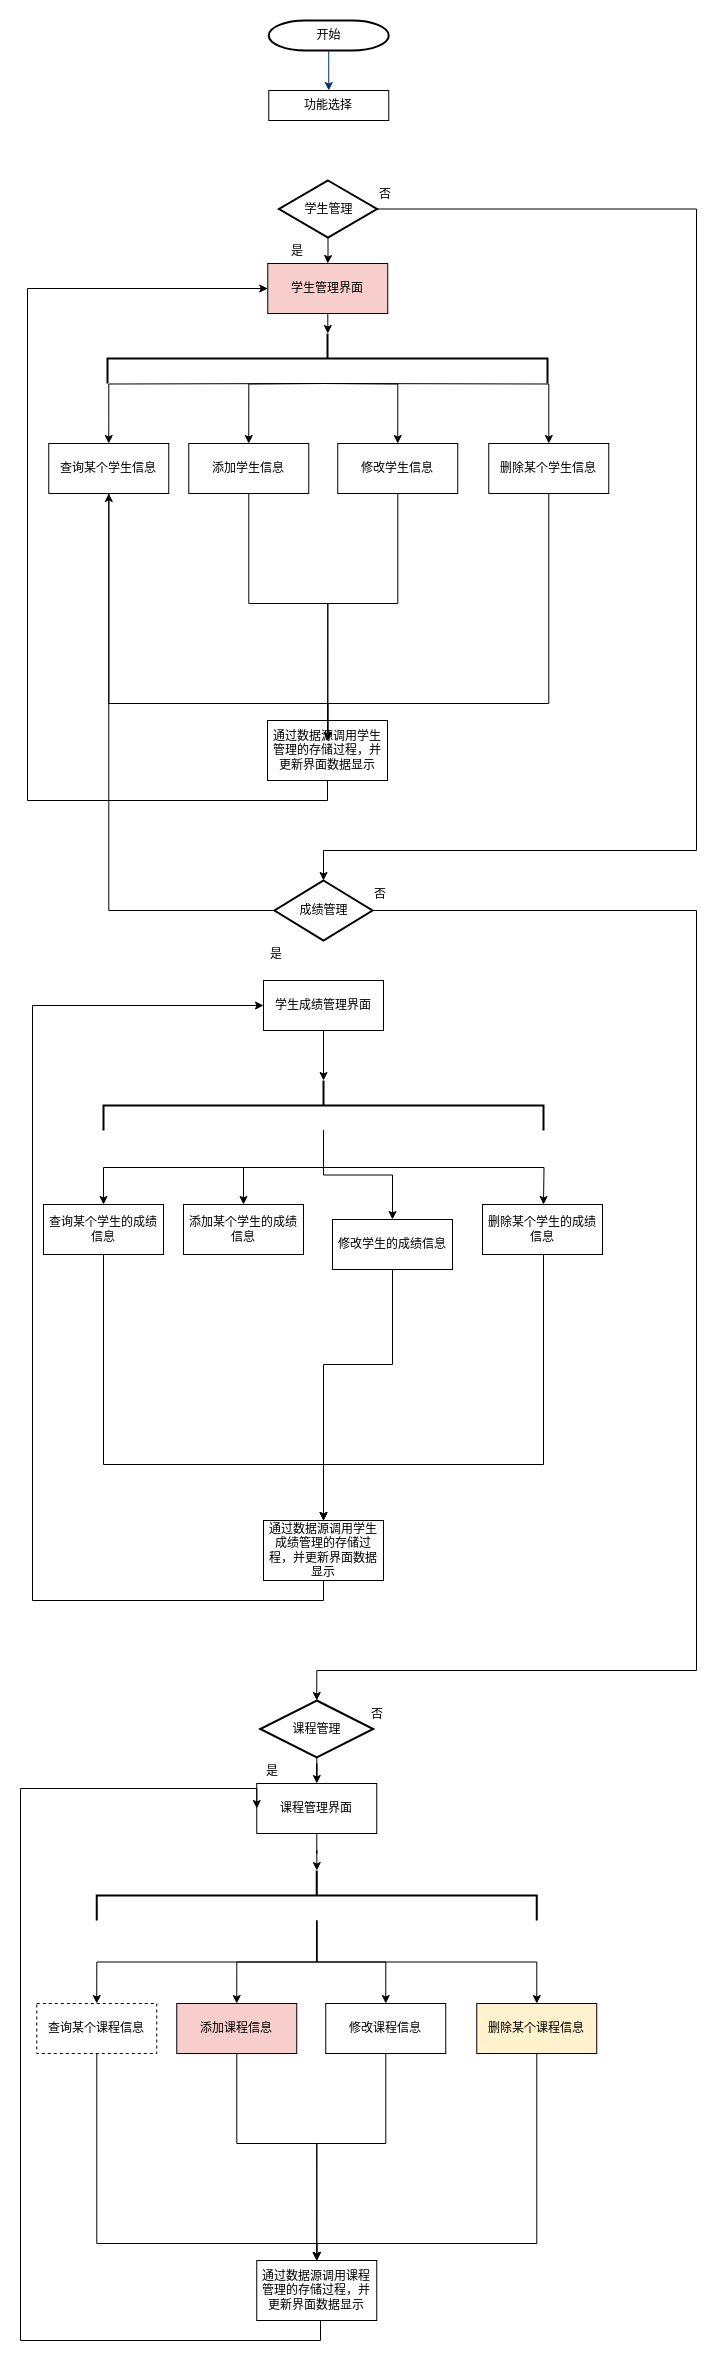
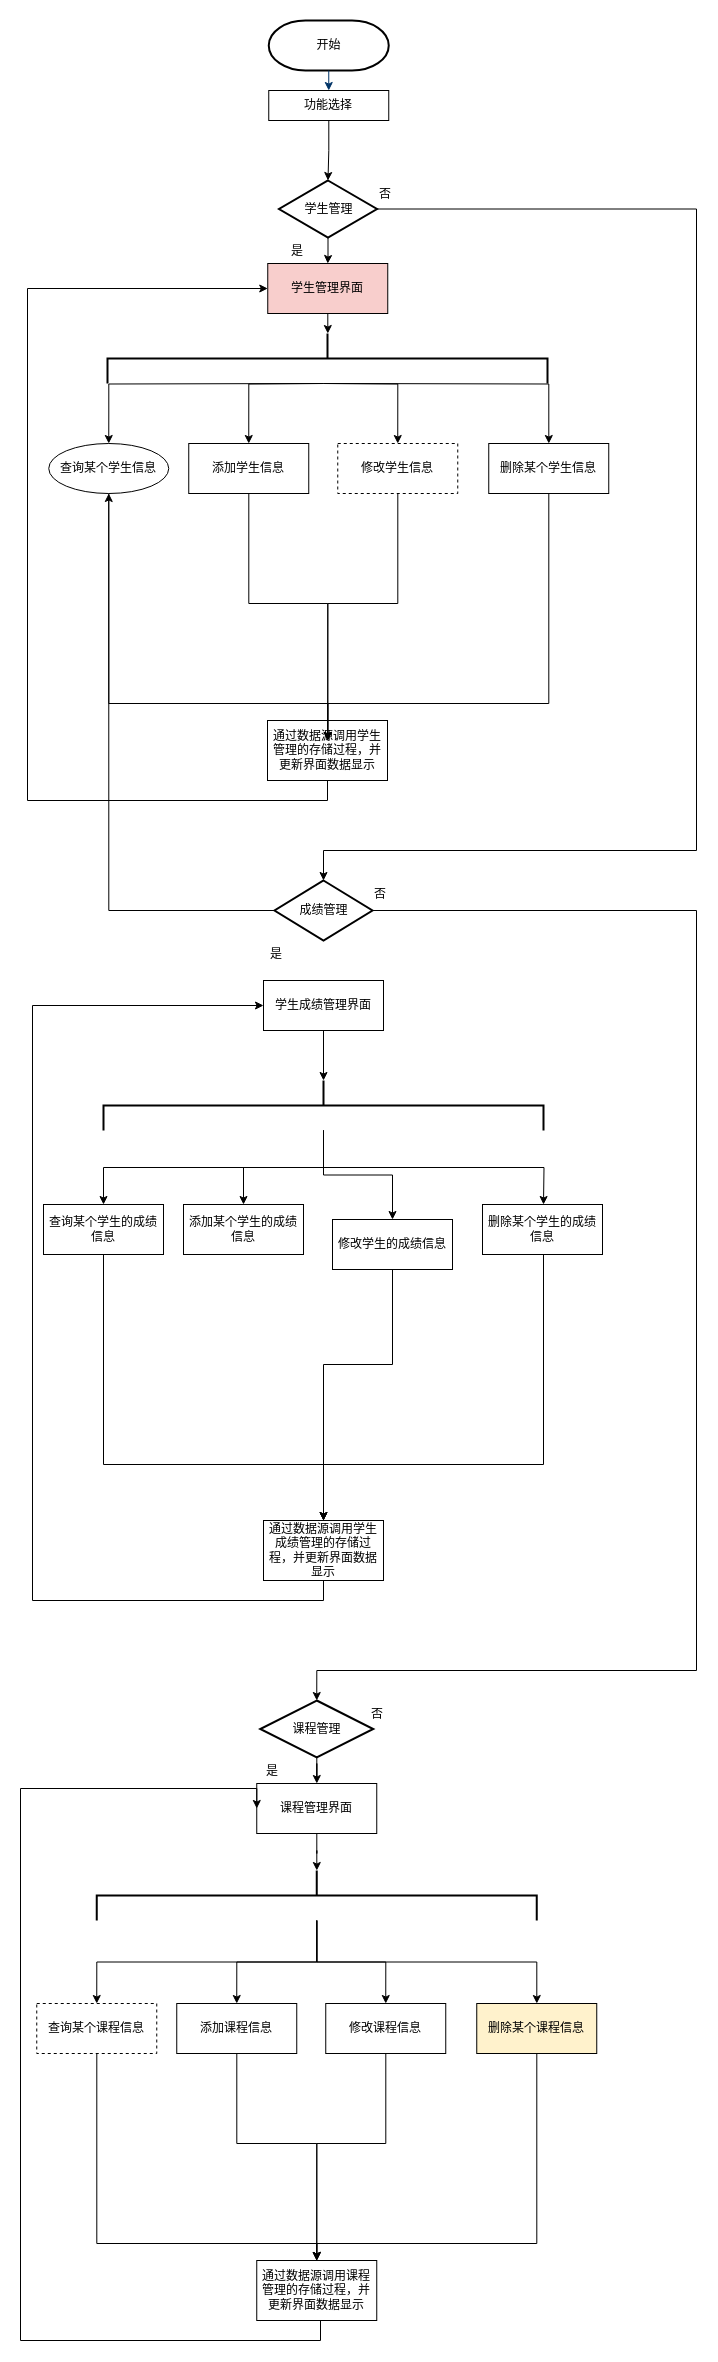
(329, 36) -> (329, 46)
none -> (329, 141)
(109, 469) -> (109, 469)
(398, 469) -> (398, 469)
(237, 2029) -> (237, 2029)
